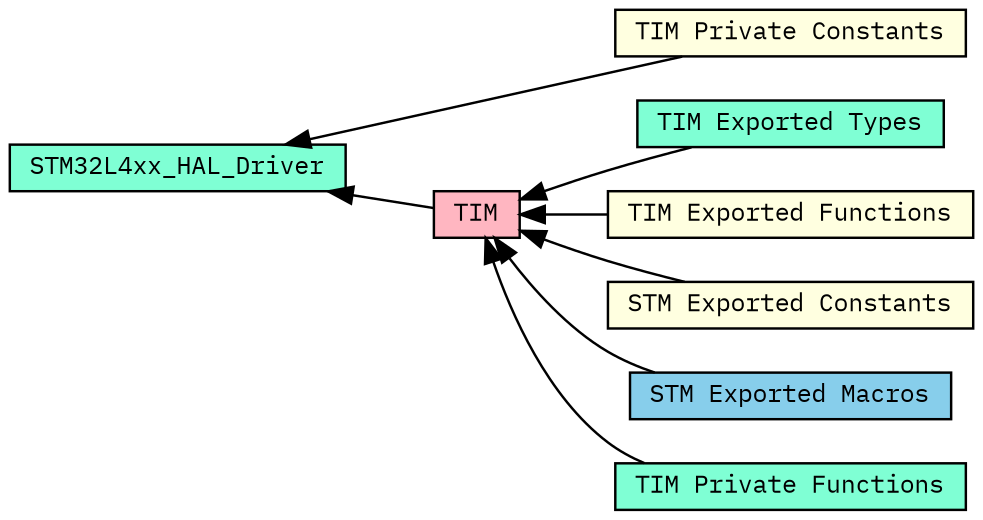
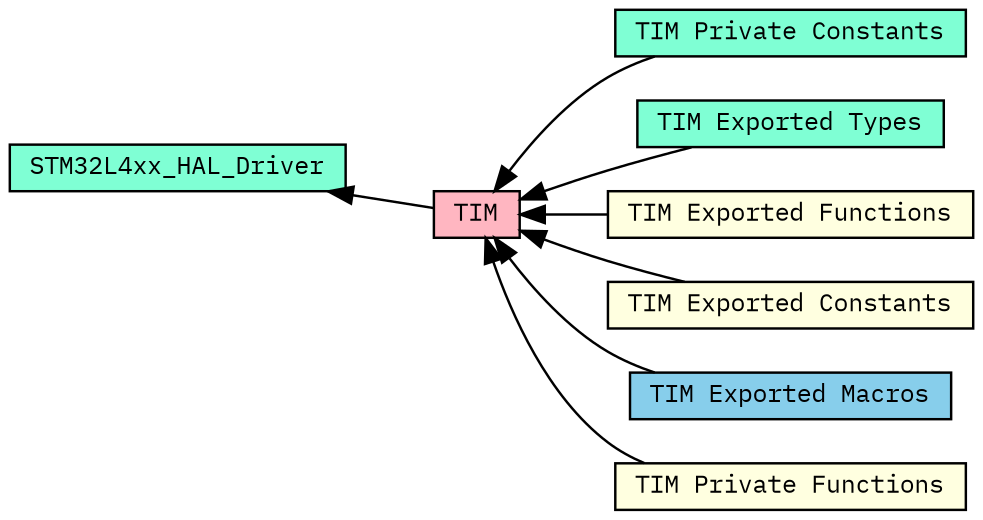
(791, 33) -> (791, 33)
(496, 98) -> (573, 102)
(791, 305) -> (791, 305)
(791, 396) -> (791, 396)
(791, 487) -> (791, 487)
